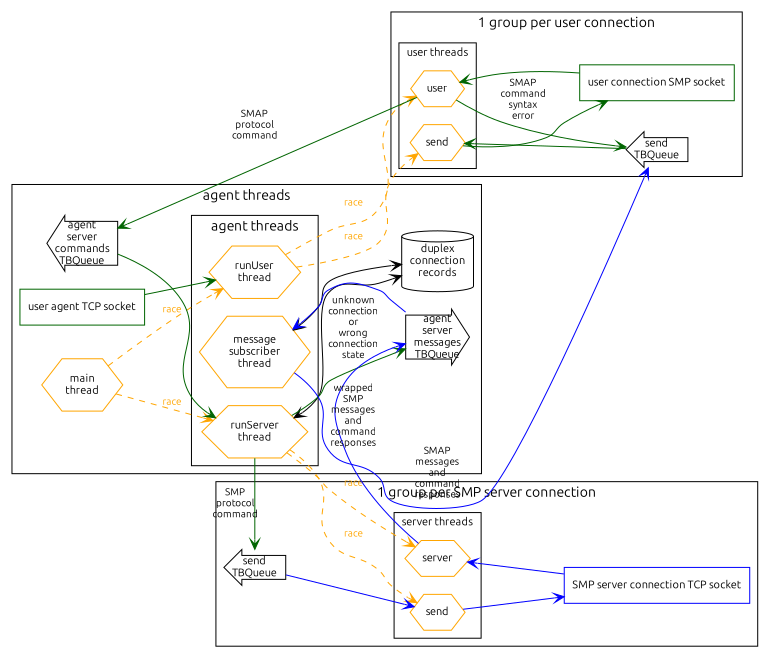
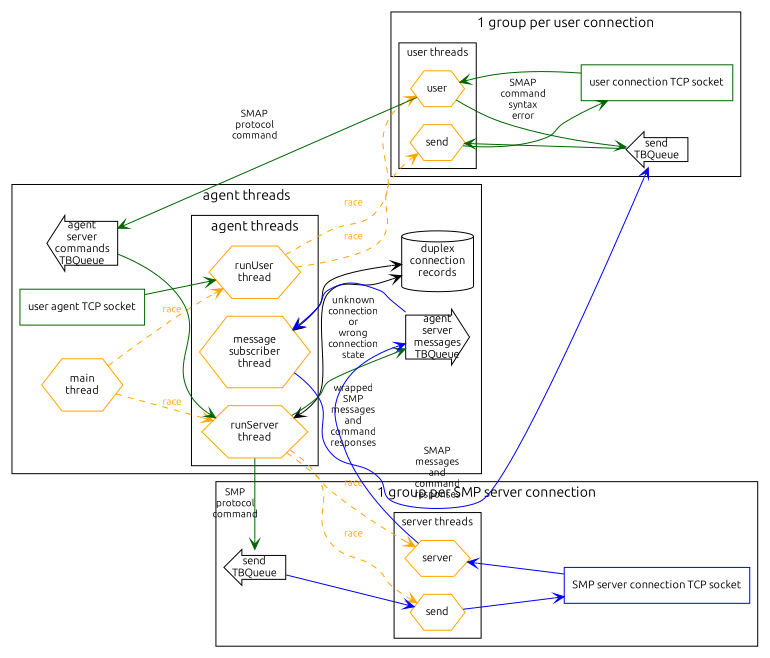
(657, 83) -> (657, 83)
